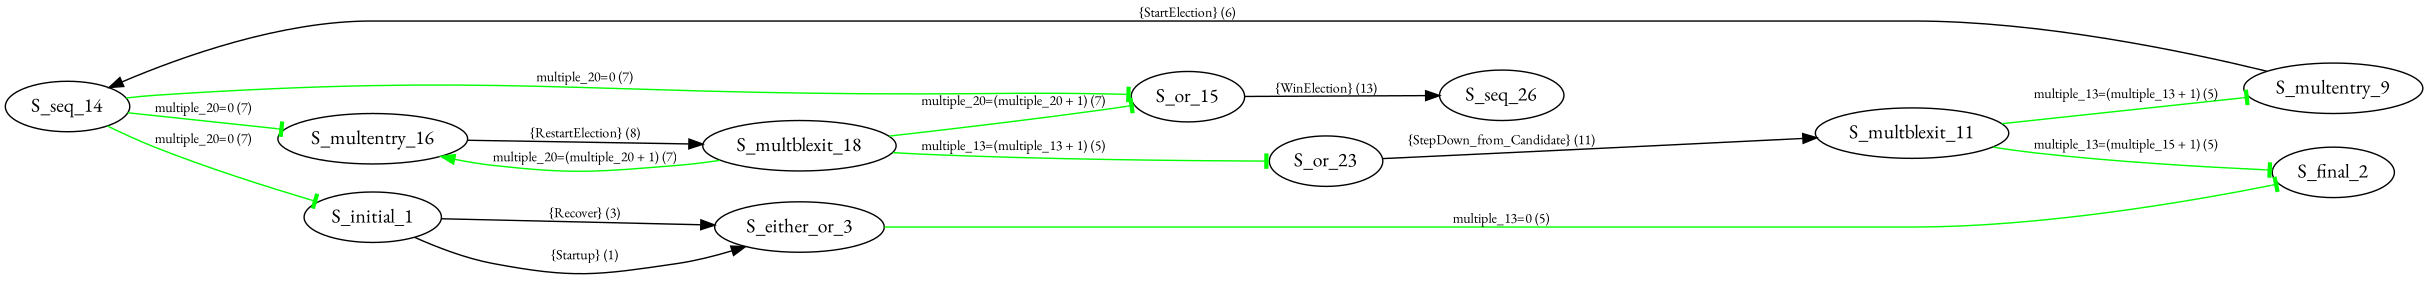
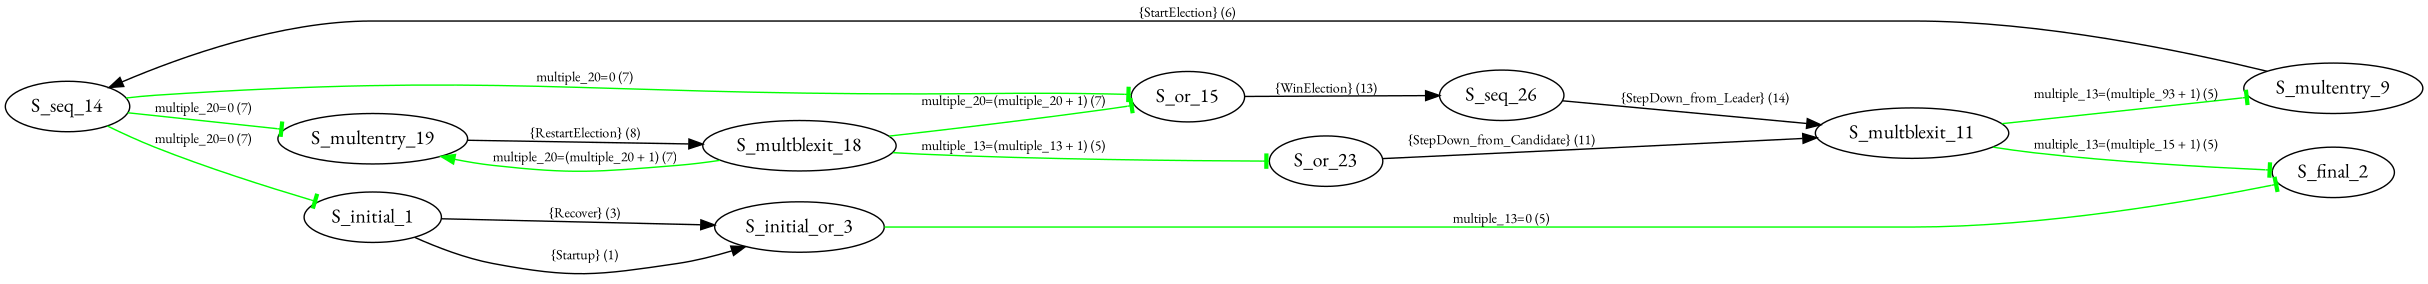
(2126, 95) -> (2126, 95)
none -> (1685, 112)
(373, 139) -> (373, 139)
(799, 227) -> (799, 227)
